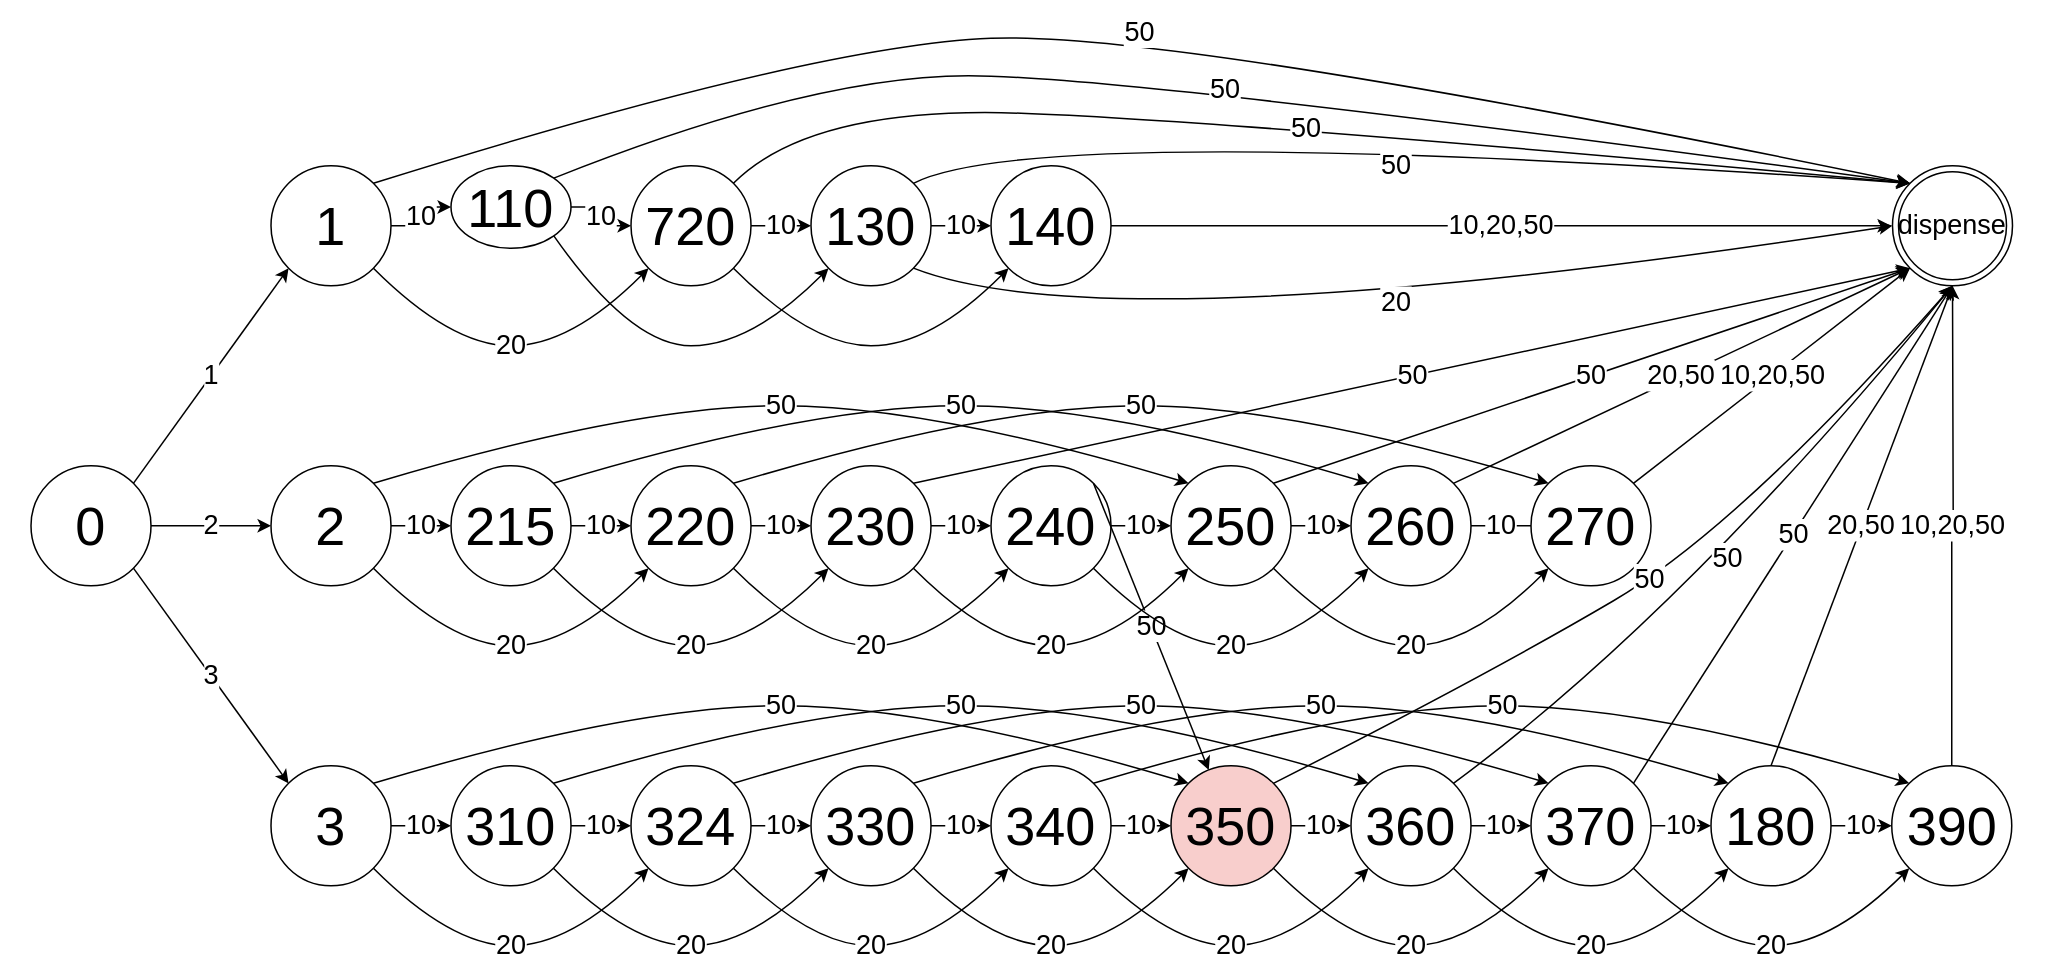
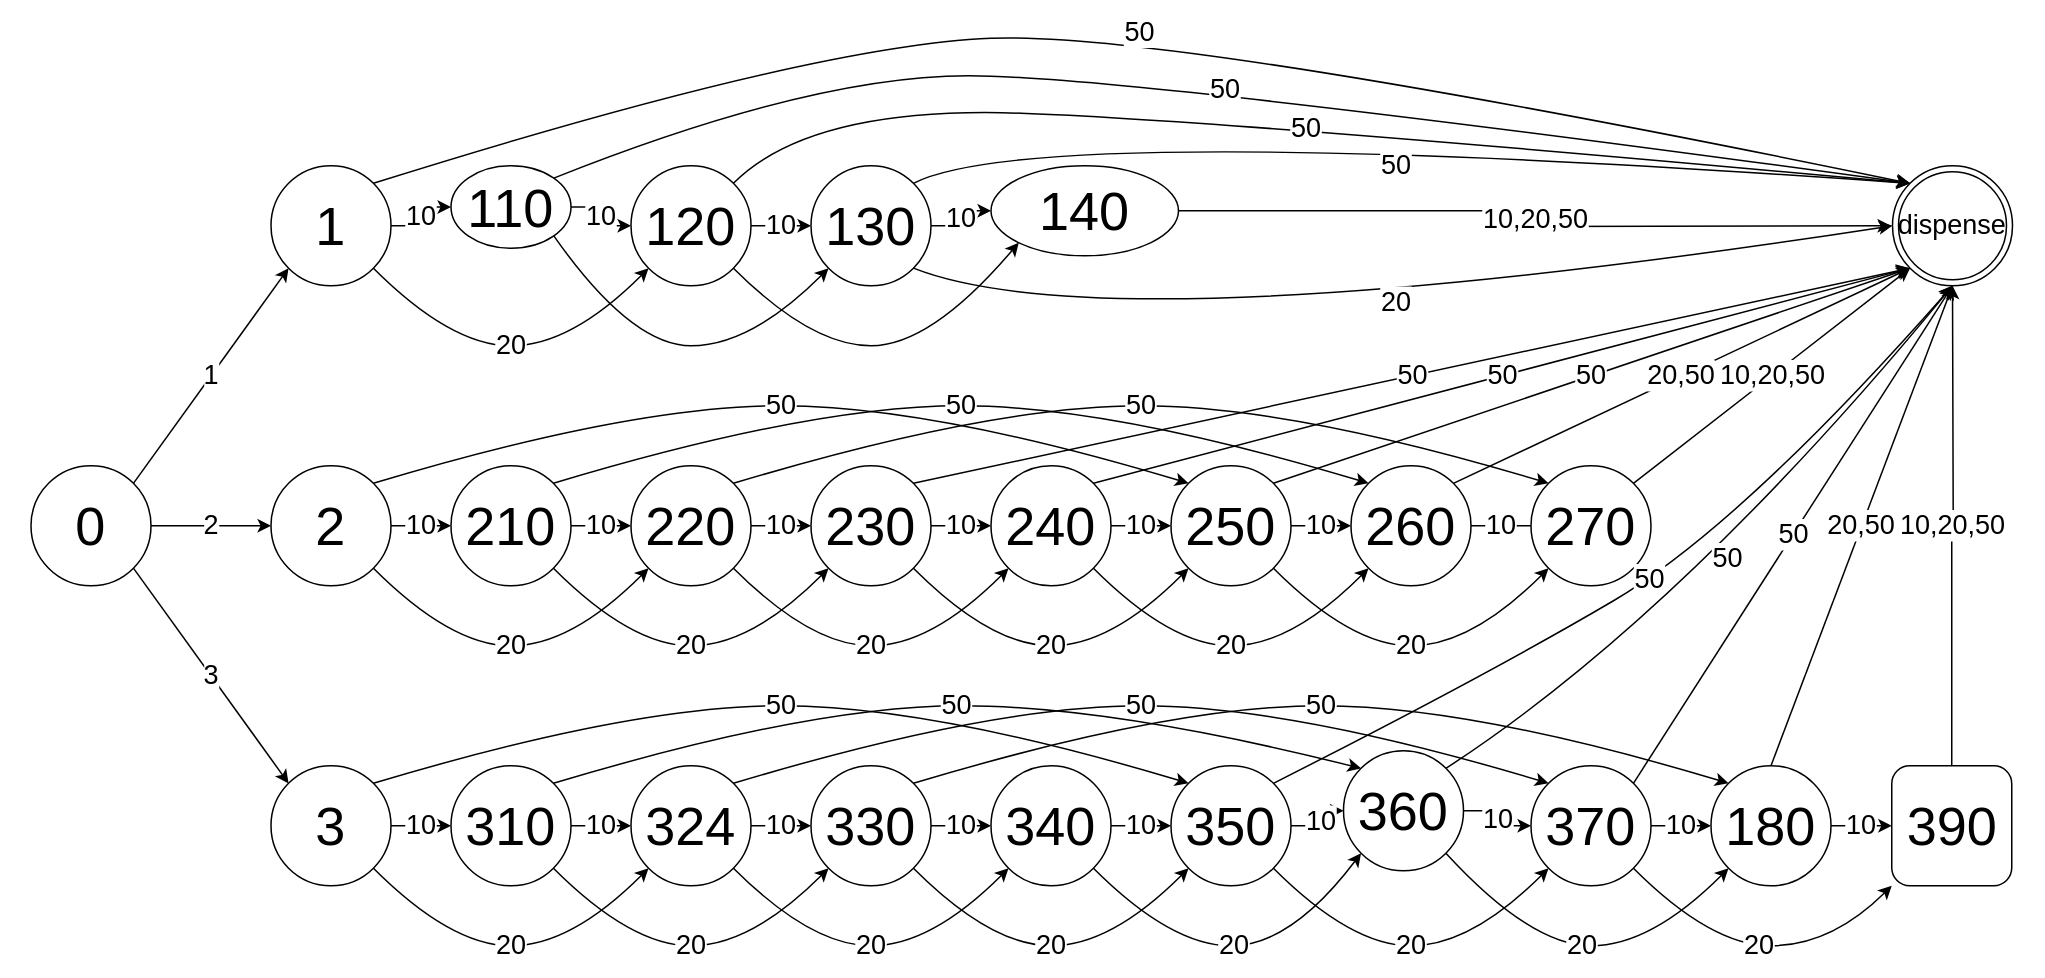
(691, 226) -> (691, 226)
(1051, 226) -> (1085, 211)
(511, 526) -> (511, 526)
(1176, 689) -> (1598, 350)
(1699, 729) -> none
(1231, 826) -> (1231, 826)
(1411, 826) -> (1403, 811)
(1952, 826) -> (1952, 826)
